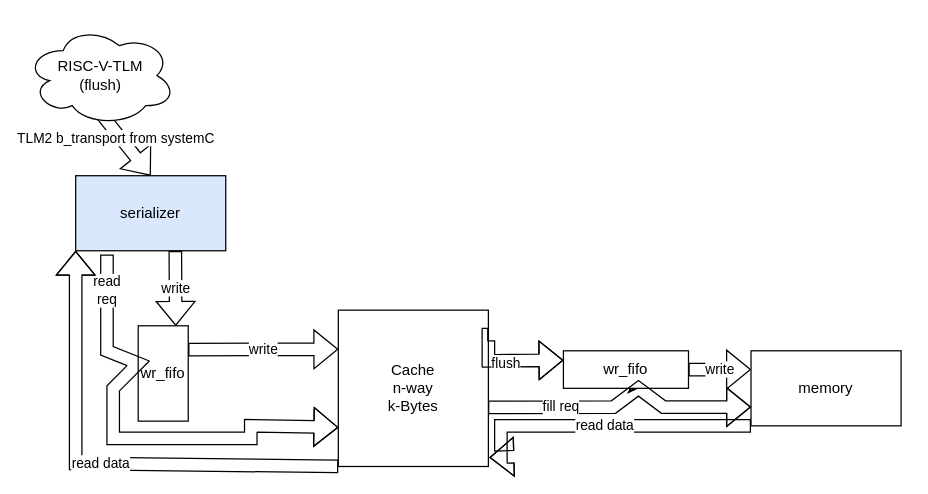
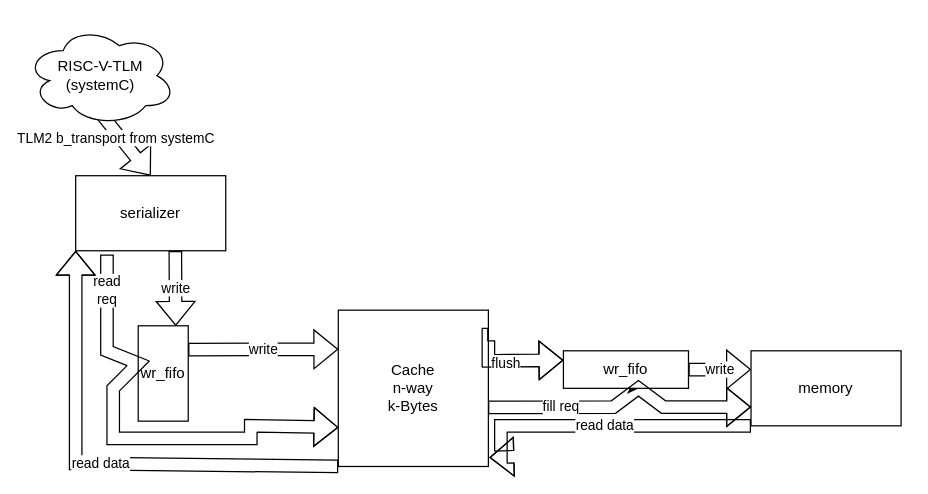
(101, 76) -> (101, 76)
(151, 213) -> (151, 213)
